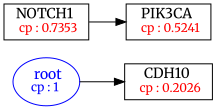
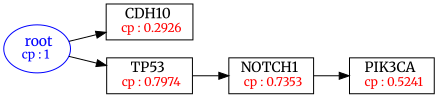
none -> (150, 76)
(171, 88) -> (152, 29)
